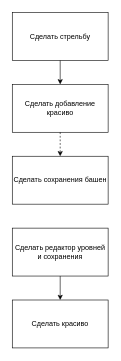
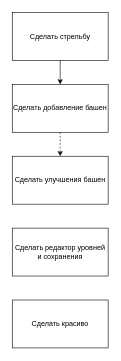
(60, 108) -> (60, 108)
(60, 180) -> (60, 180)
(60, 294) -> none
